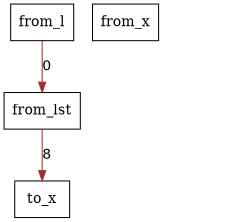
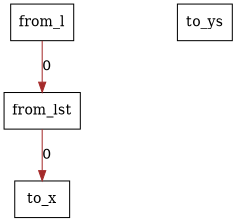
(126, 22) -> none
none -> (205, 22)
(47, 155) -> (47, 155)
